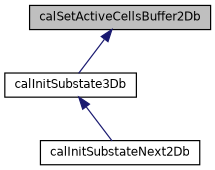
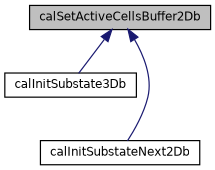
(99, 124) -> (149, 91)
